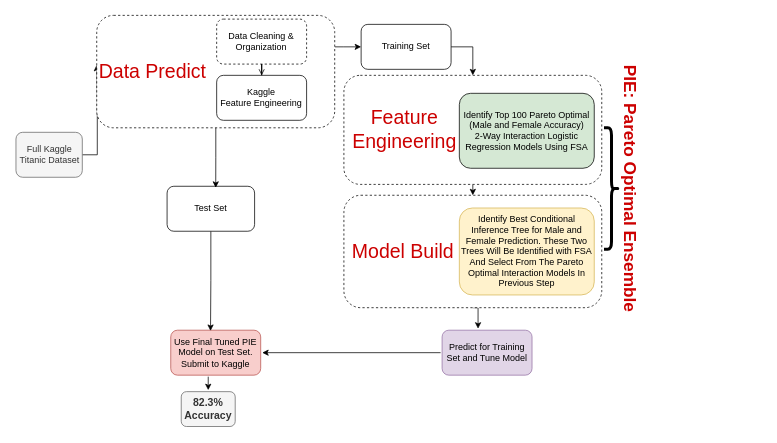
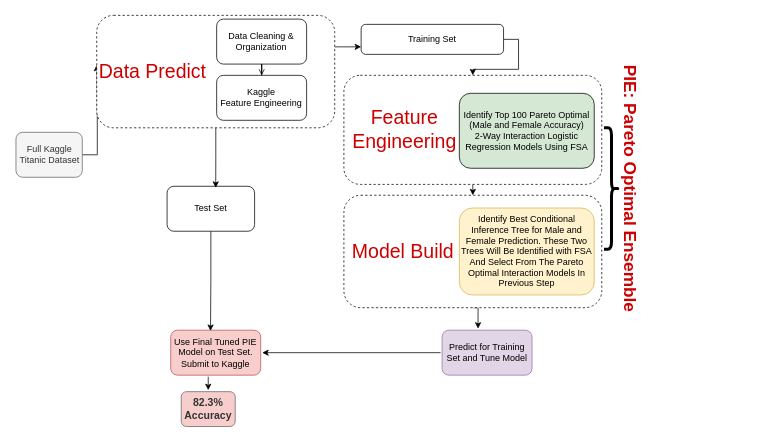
(262, 42) -> (262, 42)
(406, 47) -> (432, 39)
(208, 409) -> (208, 409)
